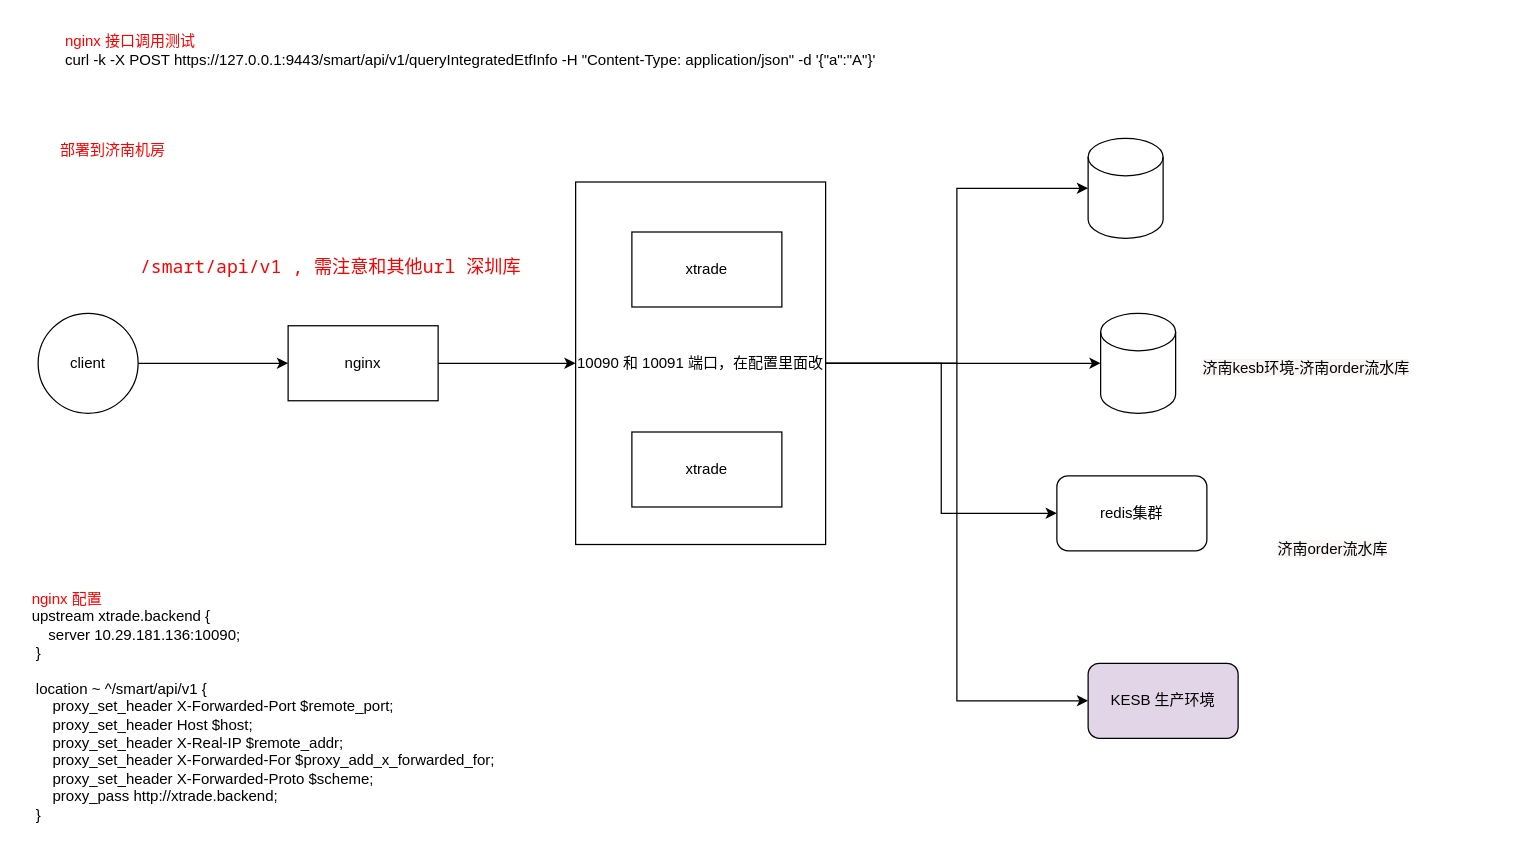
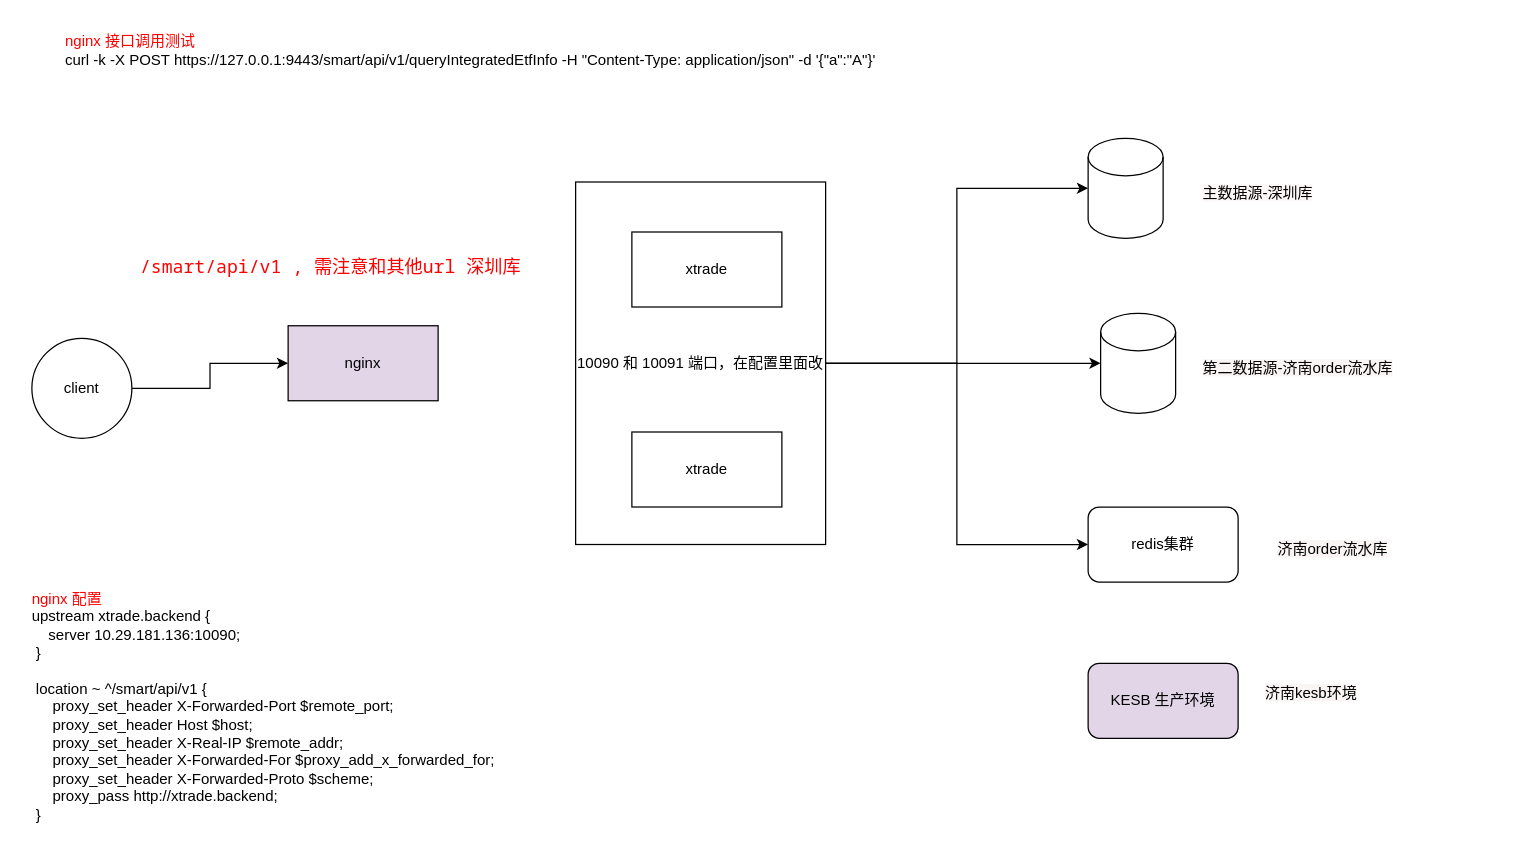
(113, 151) -> none
none -> (1276, 201)
(88, 363) -> (82, 388)
(363, 363) -> (363, 363)
(502, 363) -> none
(1313, 368) -> (1303, 368)
(1132, 513) -> (1163, 544)
(957, 686) -> none
none -> (1382, 701)
